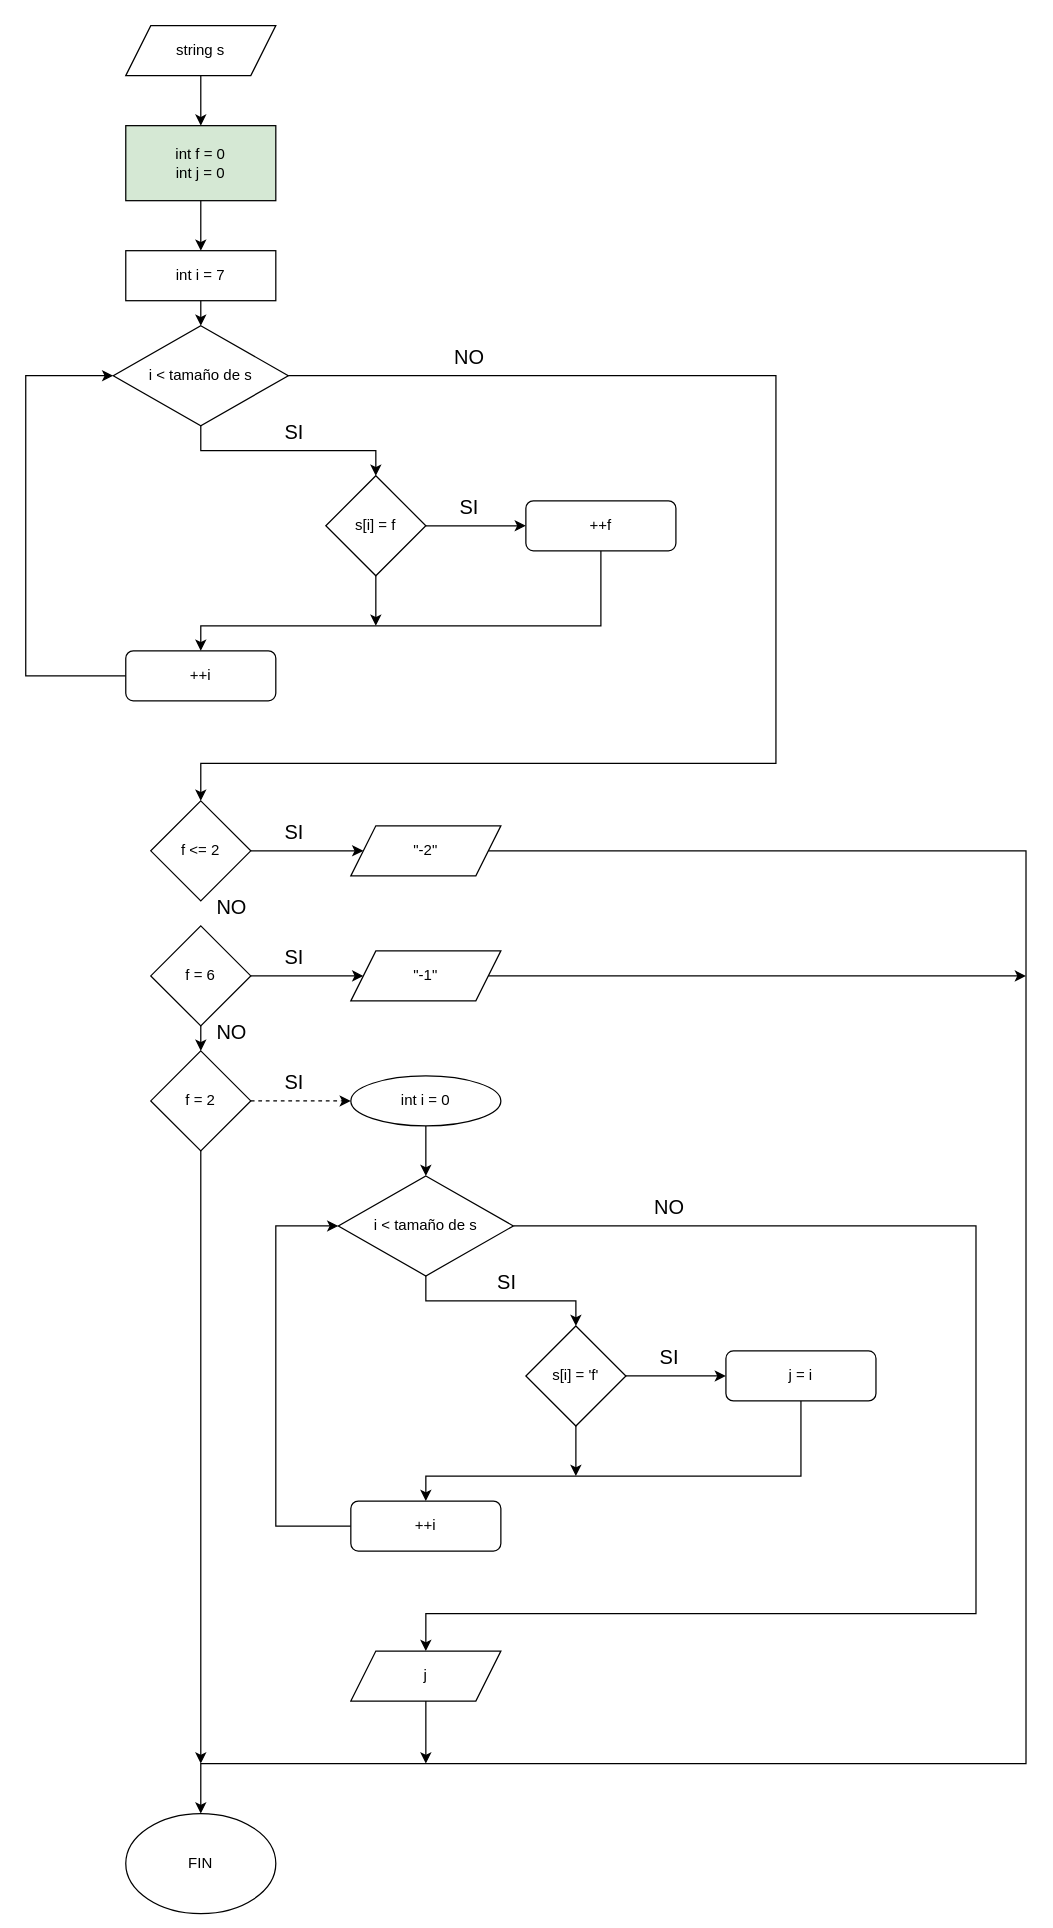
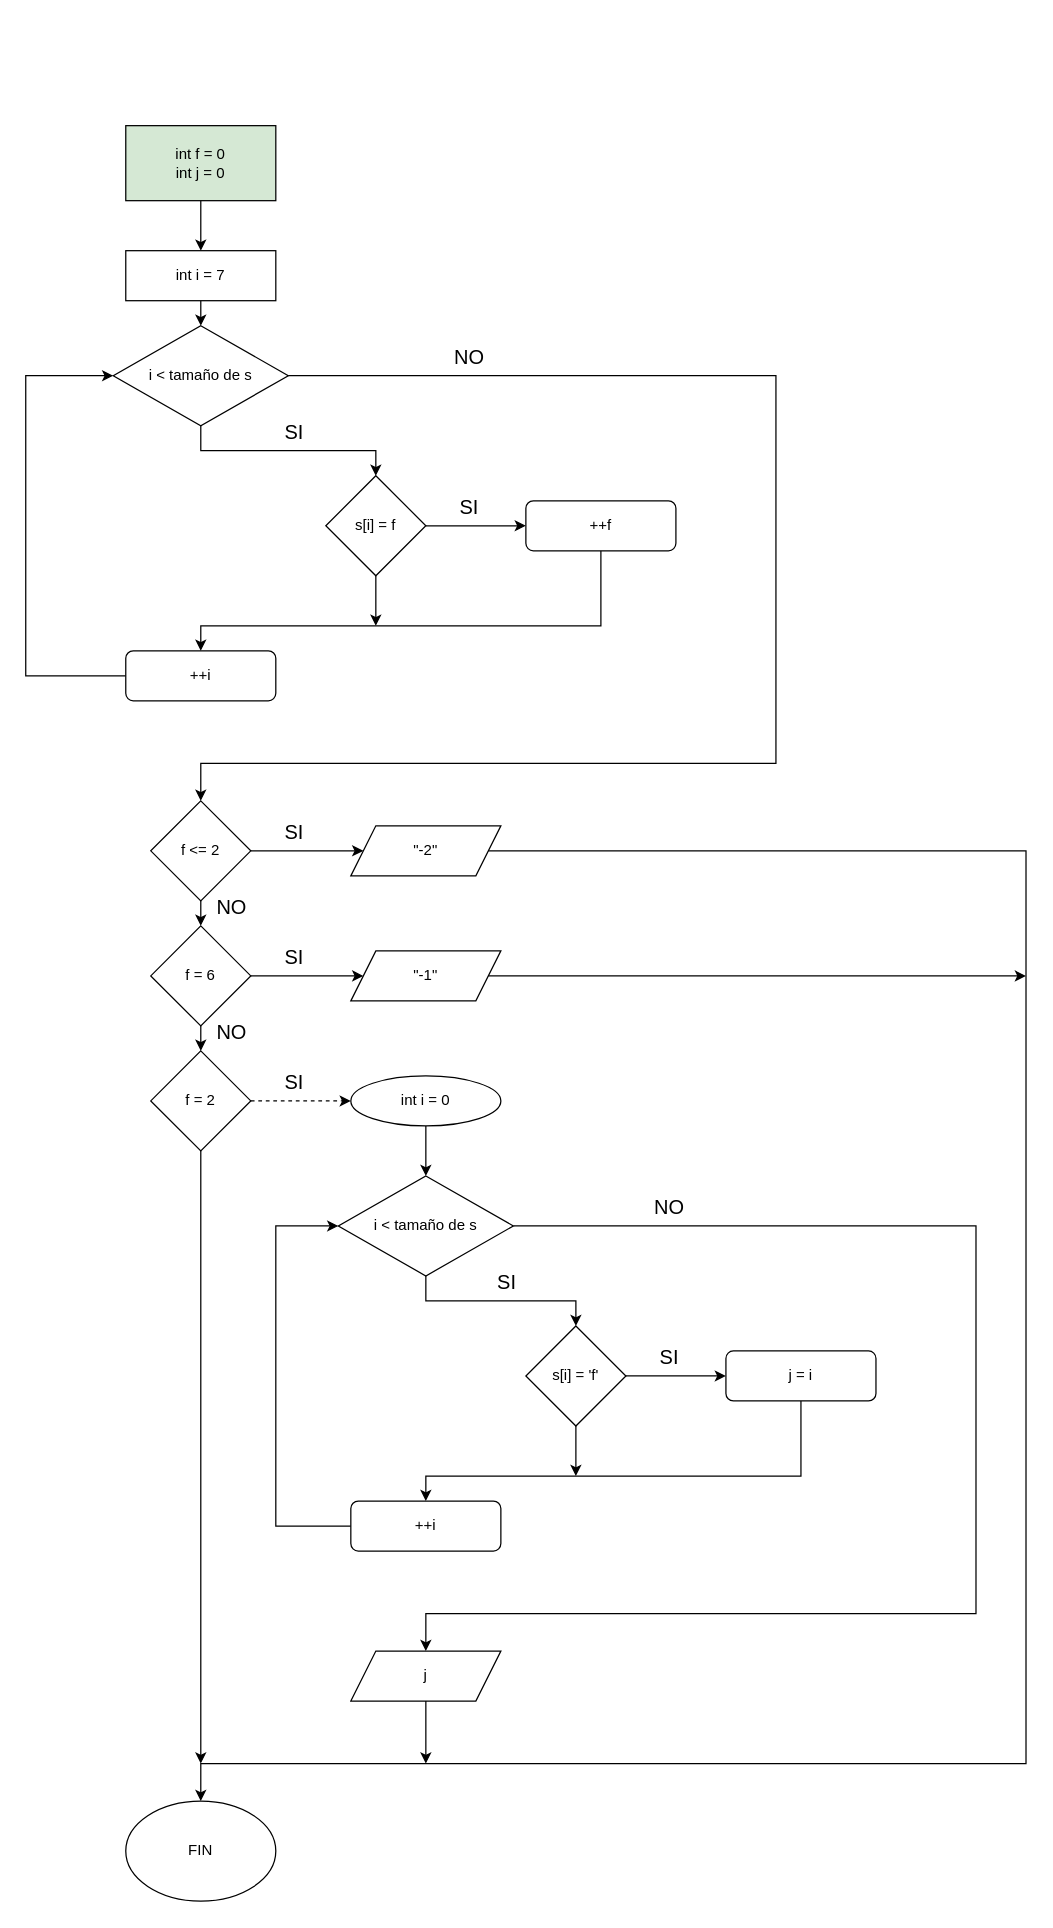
(201, 51) -> none
(201, 97) -> none
none -> (201, 909)
(201, 1863) -> (201, 1851)
